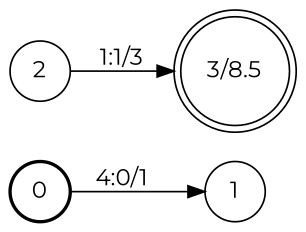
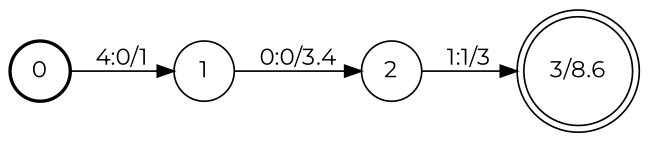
(235, 71) -> (578, 71)
none -> (290, 71)
